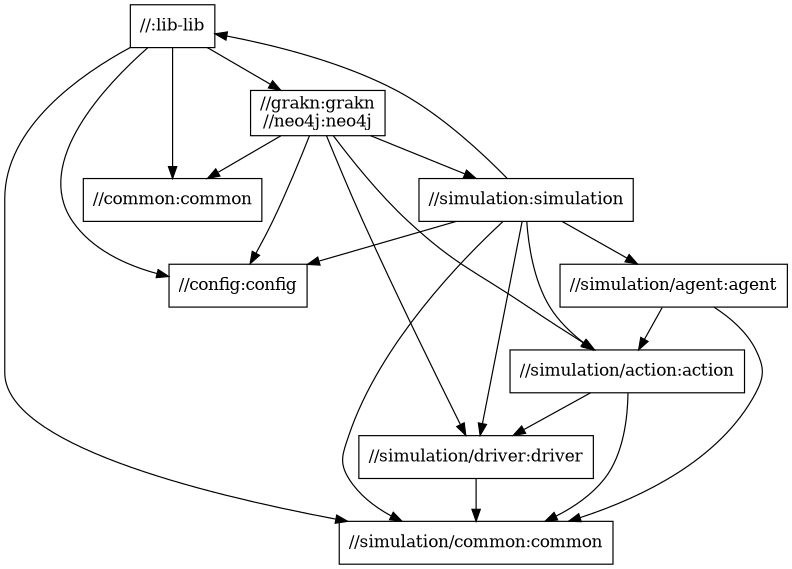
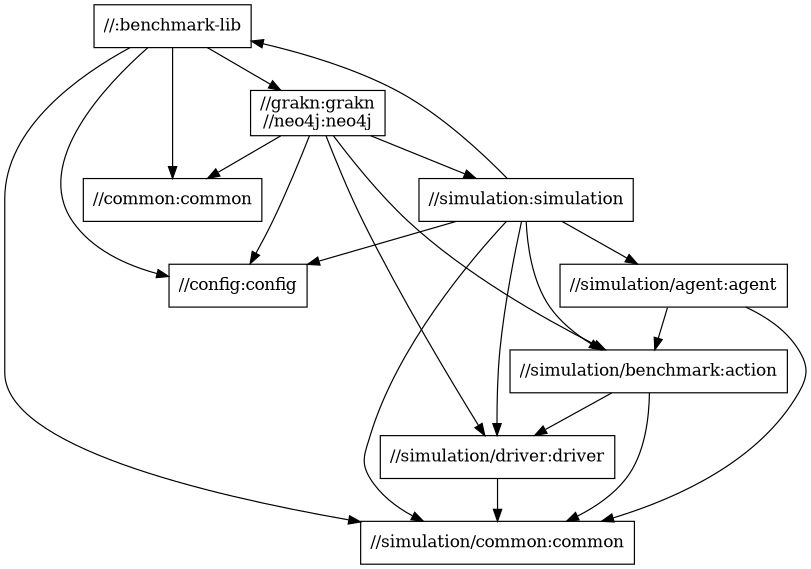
(173, 26) -> (173, 26)
(627, 371) -> (649, 371)
